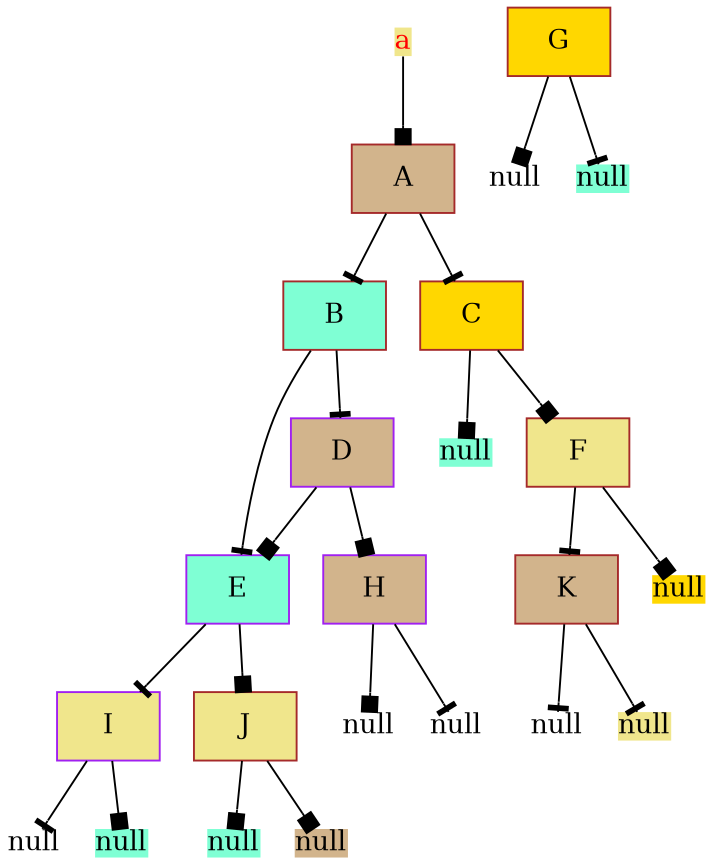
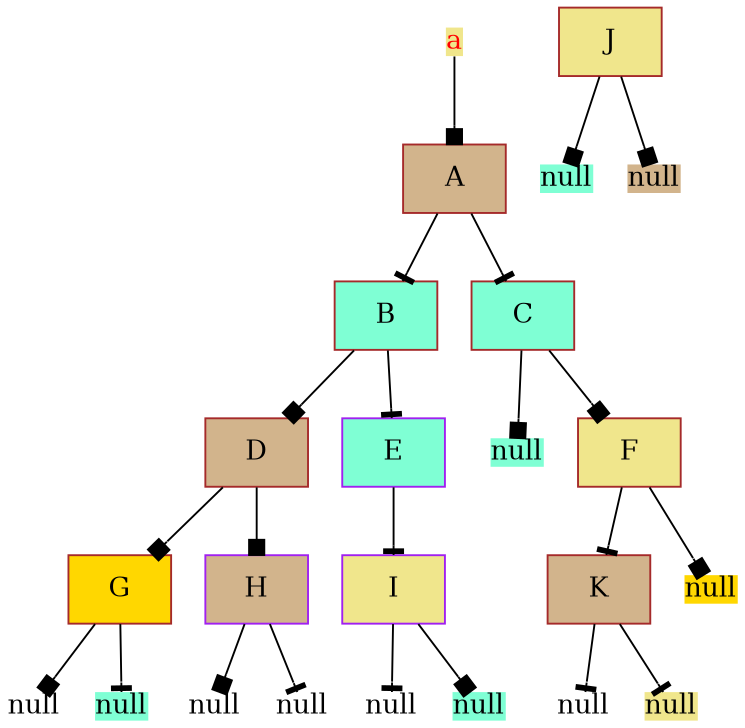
(472, 316) -> (523, 316)
(338, 380) -> (328, 377)
(342, 453) -> (257, 453)
(296, 514) -> (195, 514)
(241, 649) -> none
